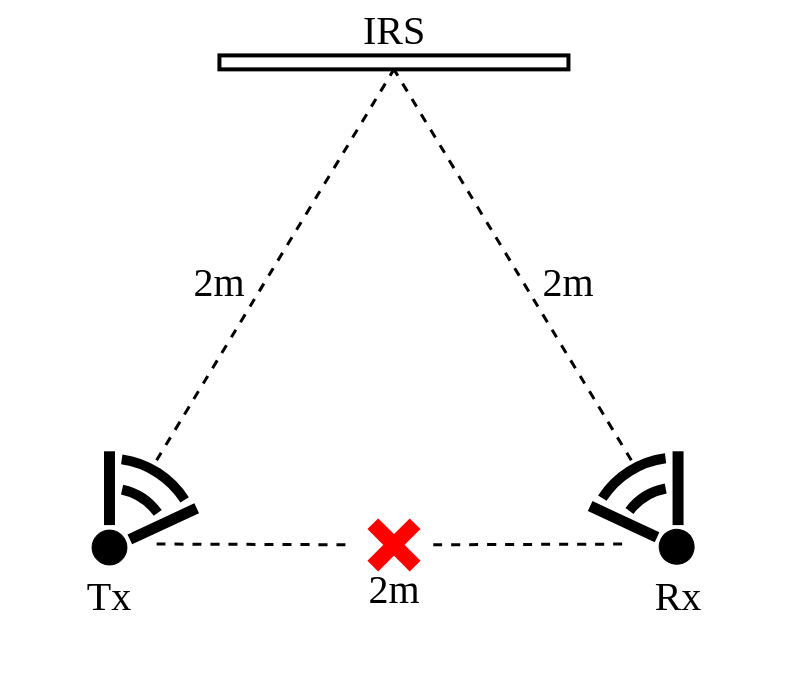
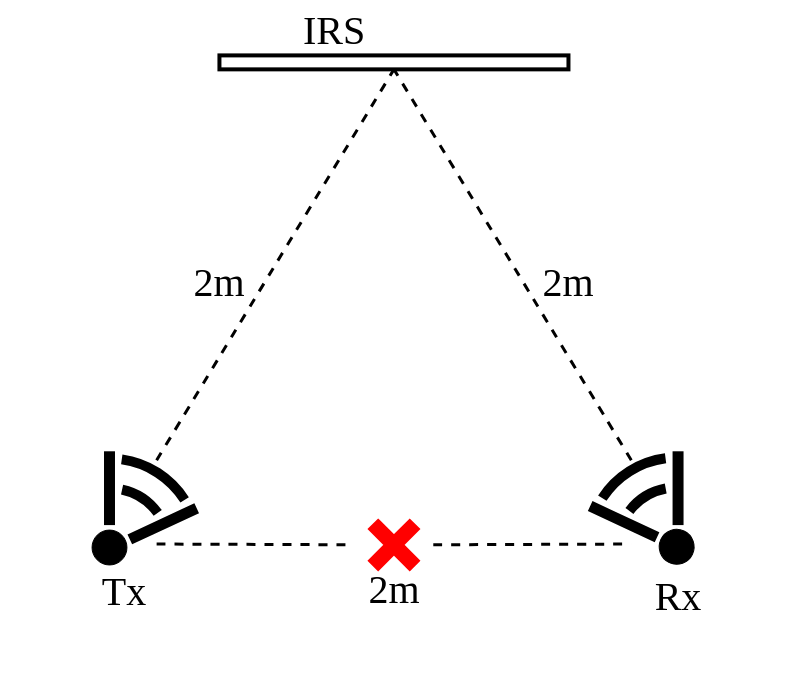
(394, 31) -> (334, 31)
(110, 596) -> (125, 591)
